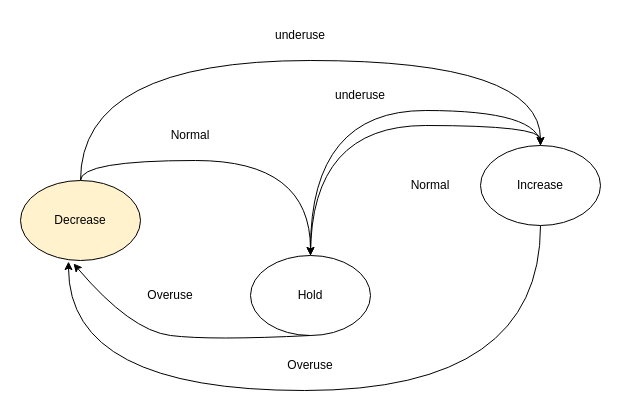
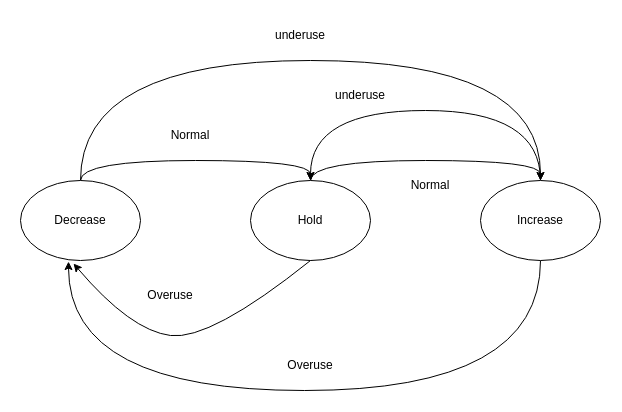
(541, 186) -> (541, 221)
(81, 221) -> (81, 221)
(311, 296) -> (311, 221)
